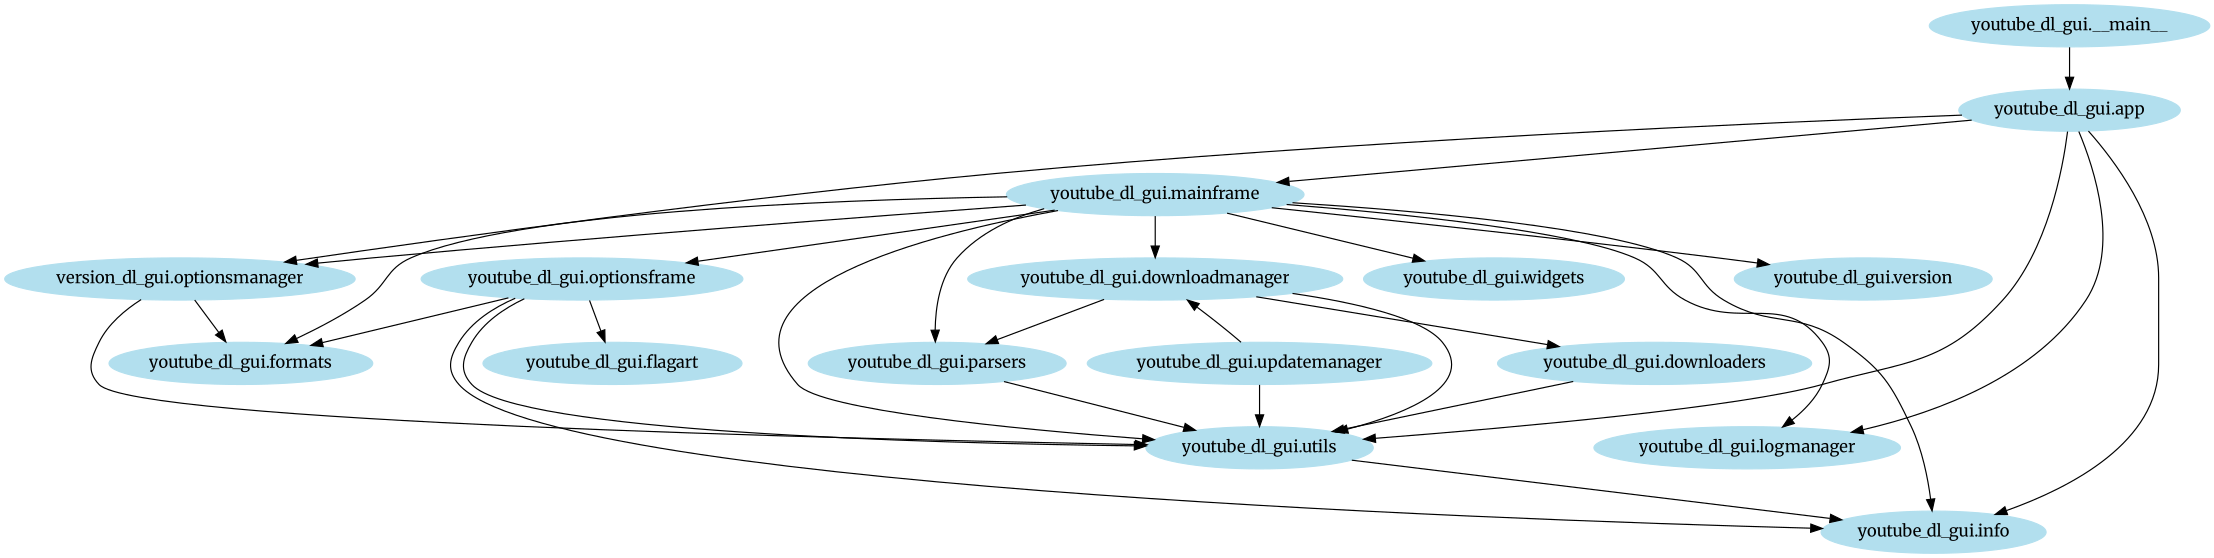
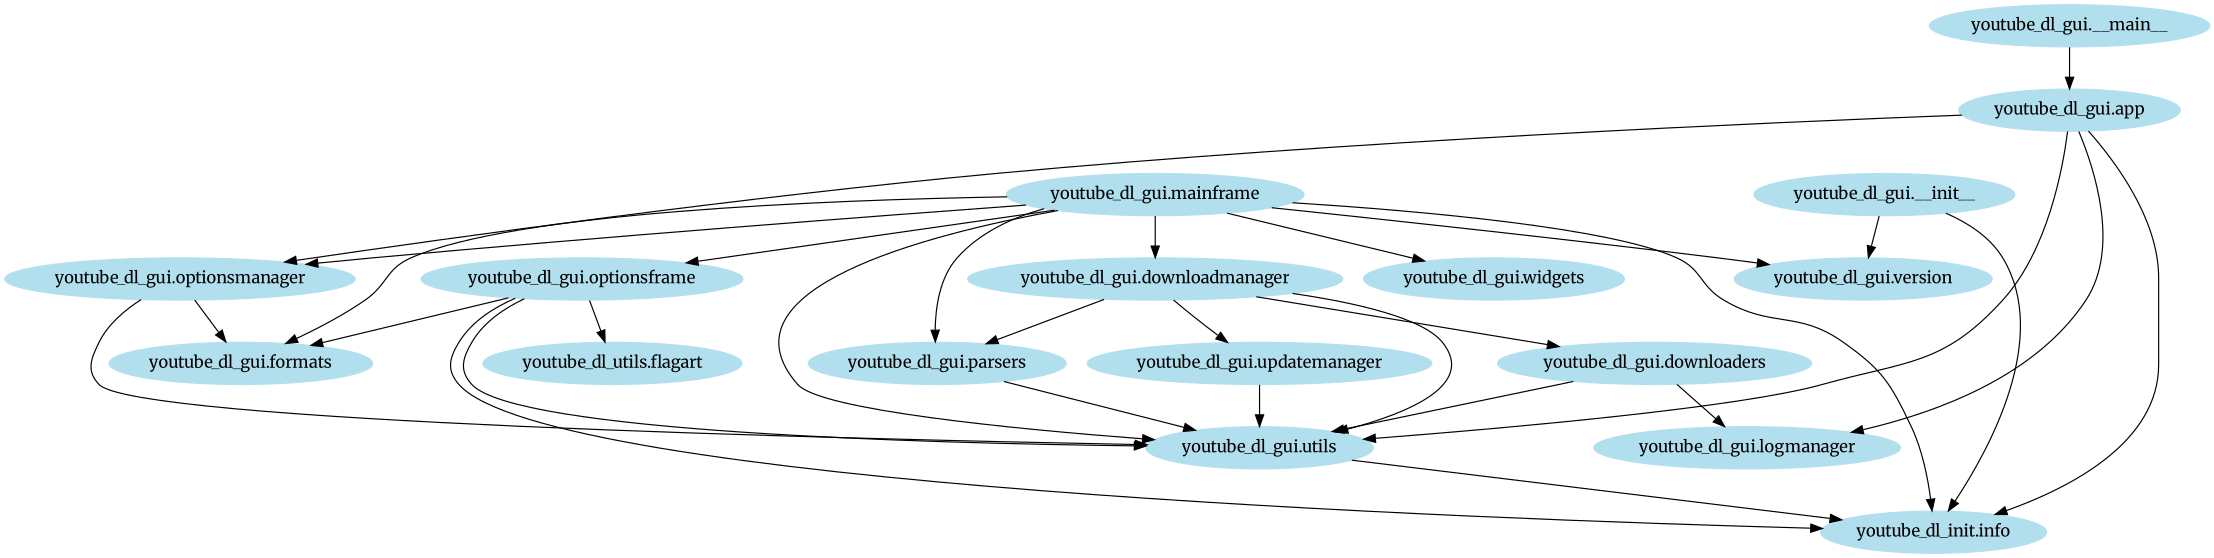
(1631, 151) -> none
none -> (1884, 195)
(1629, 256) -> (1693, 399)
(180, 279) -> (180, 279)
(1219, 324) -> (1195, 318)
(612, 363) -> (612, 363)
(1934, 532) -> (1934, 532)
